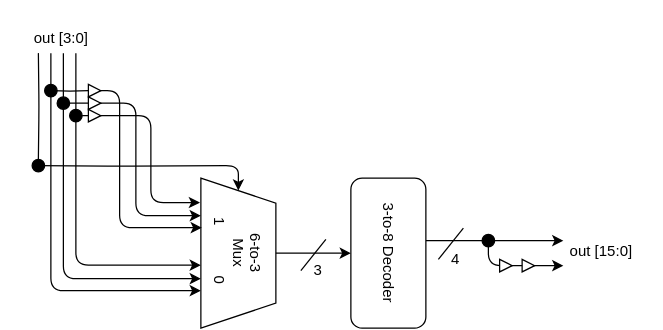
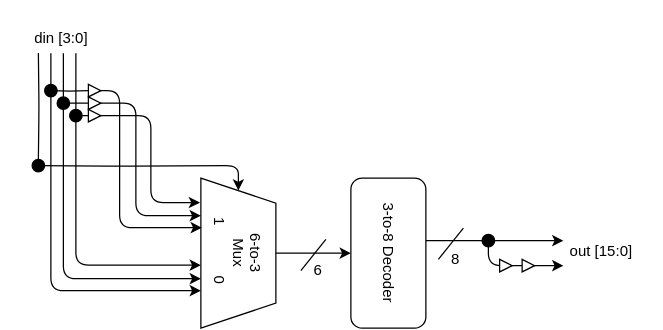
(61, 38) -> (61, 38)
(456, 259) -> (456, 259)
(318, 271) -> (318, 271)
